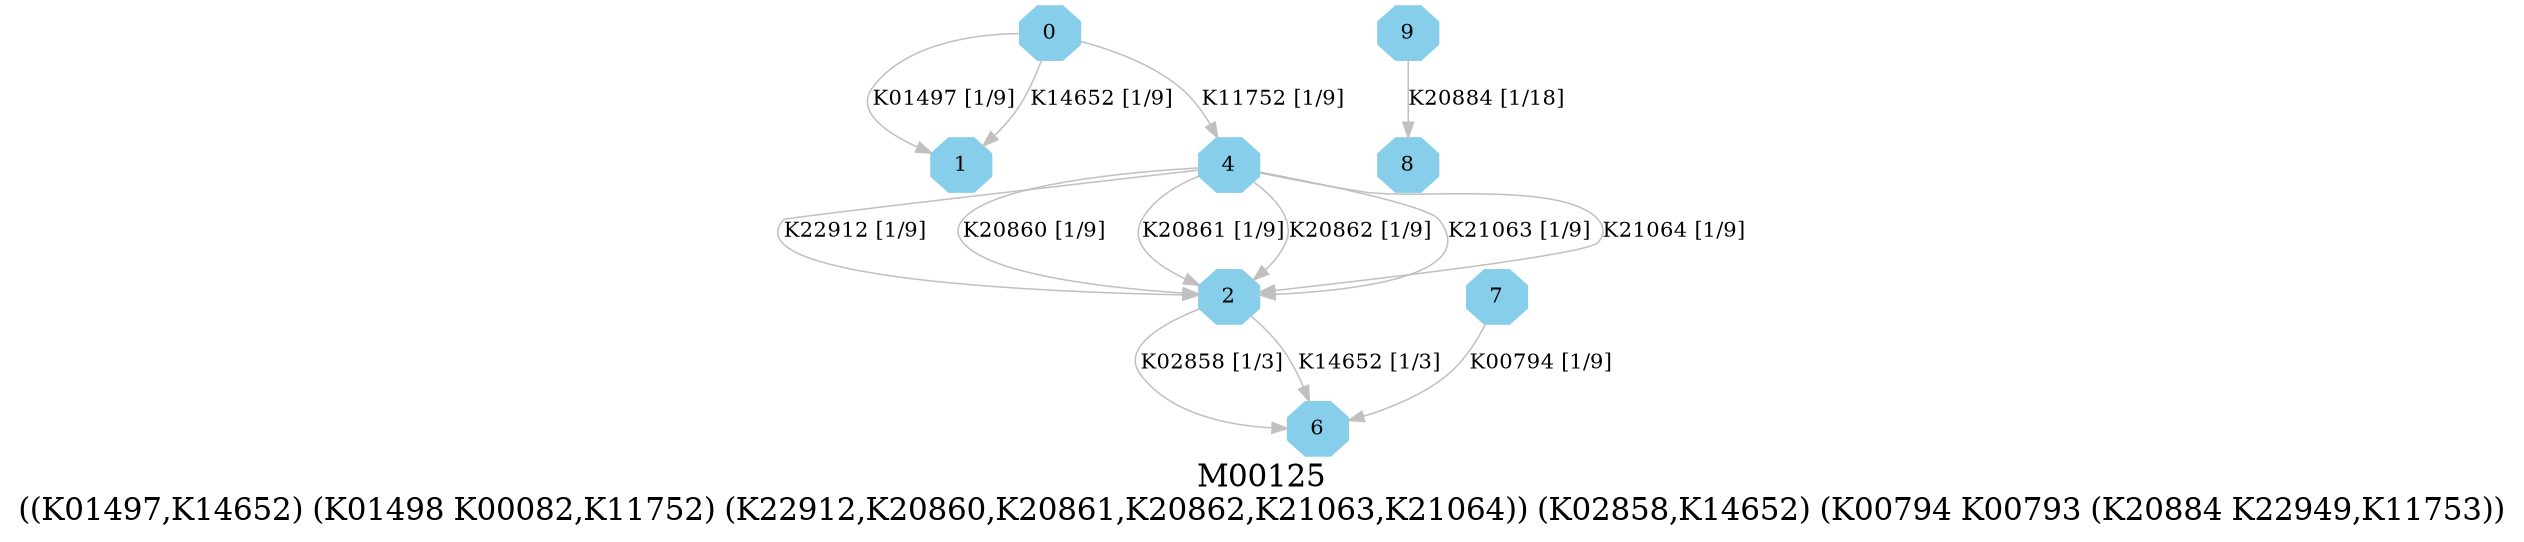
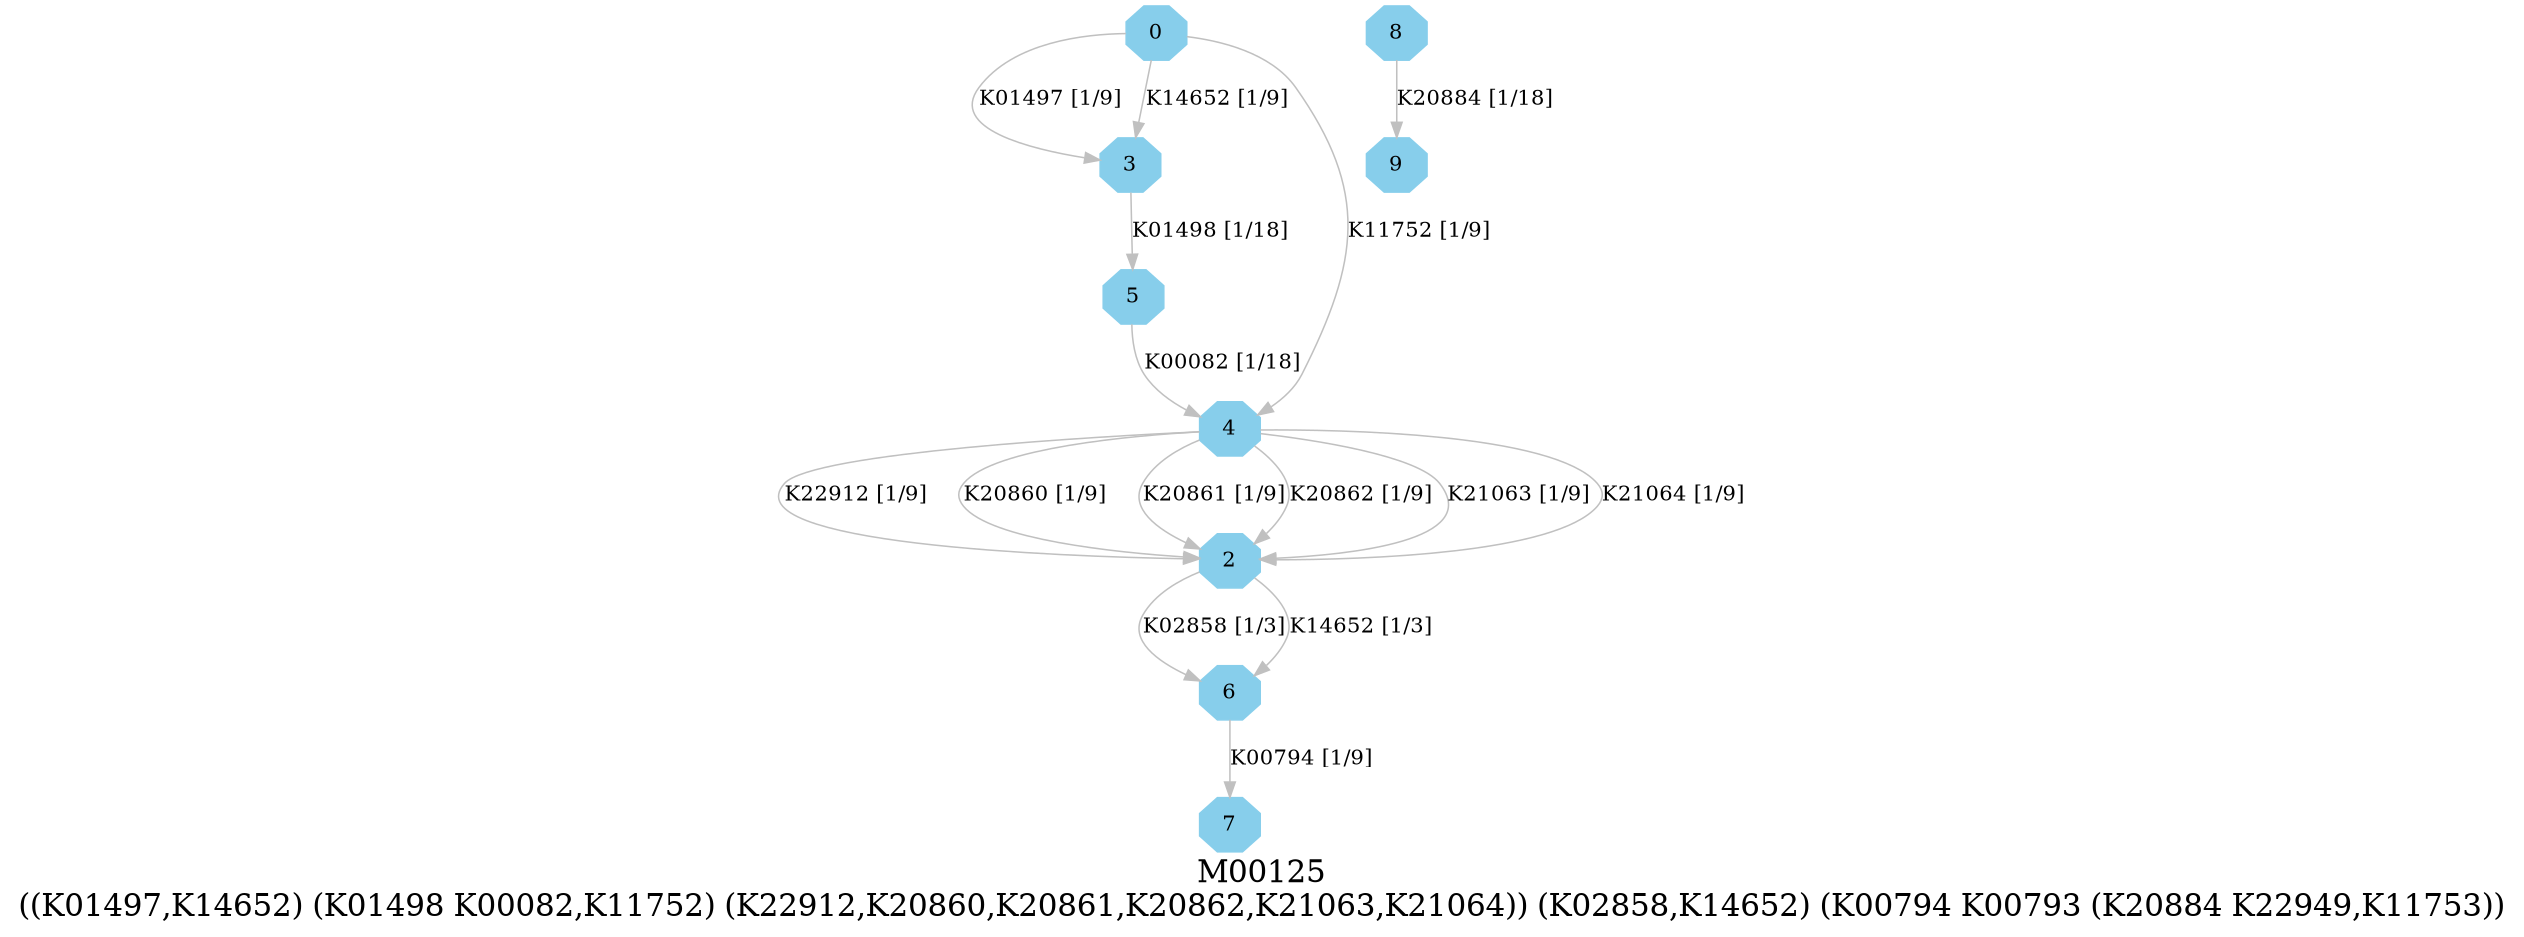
(1408, 91) -> (1397, 91)
(961, 165) -> (1130, 165)
none -> (1133, 297)
(1435, 384) -> (1230, 751)
